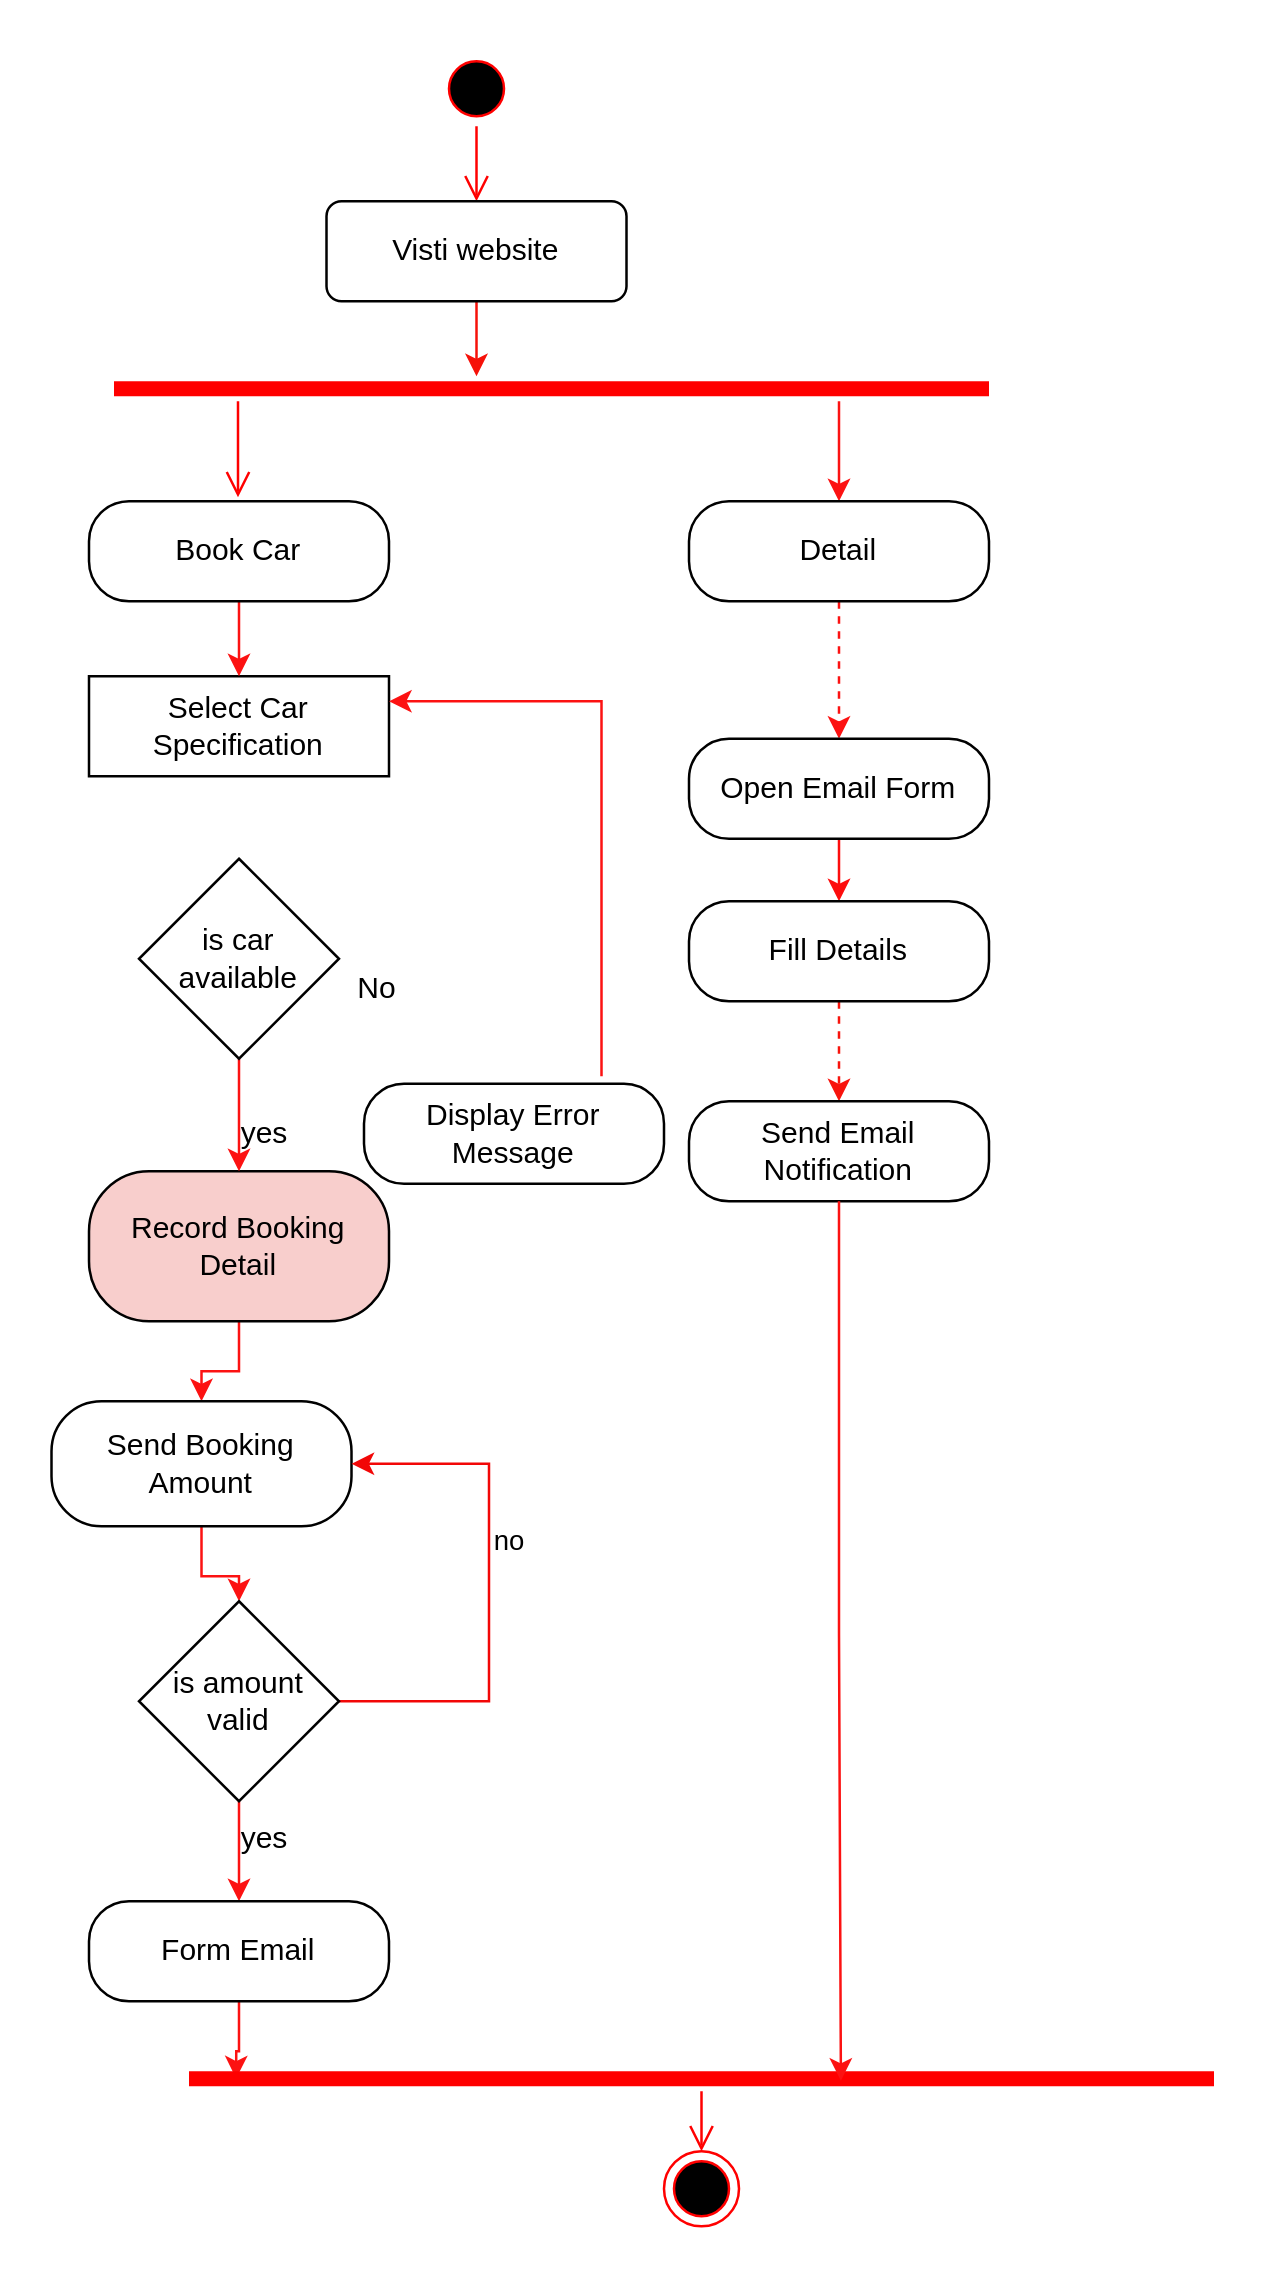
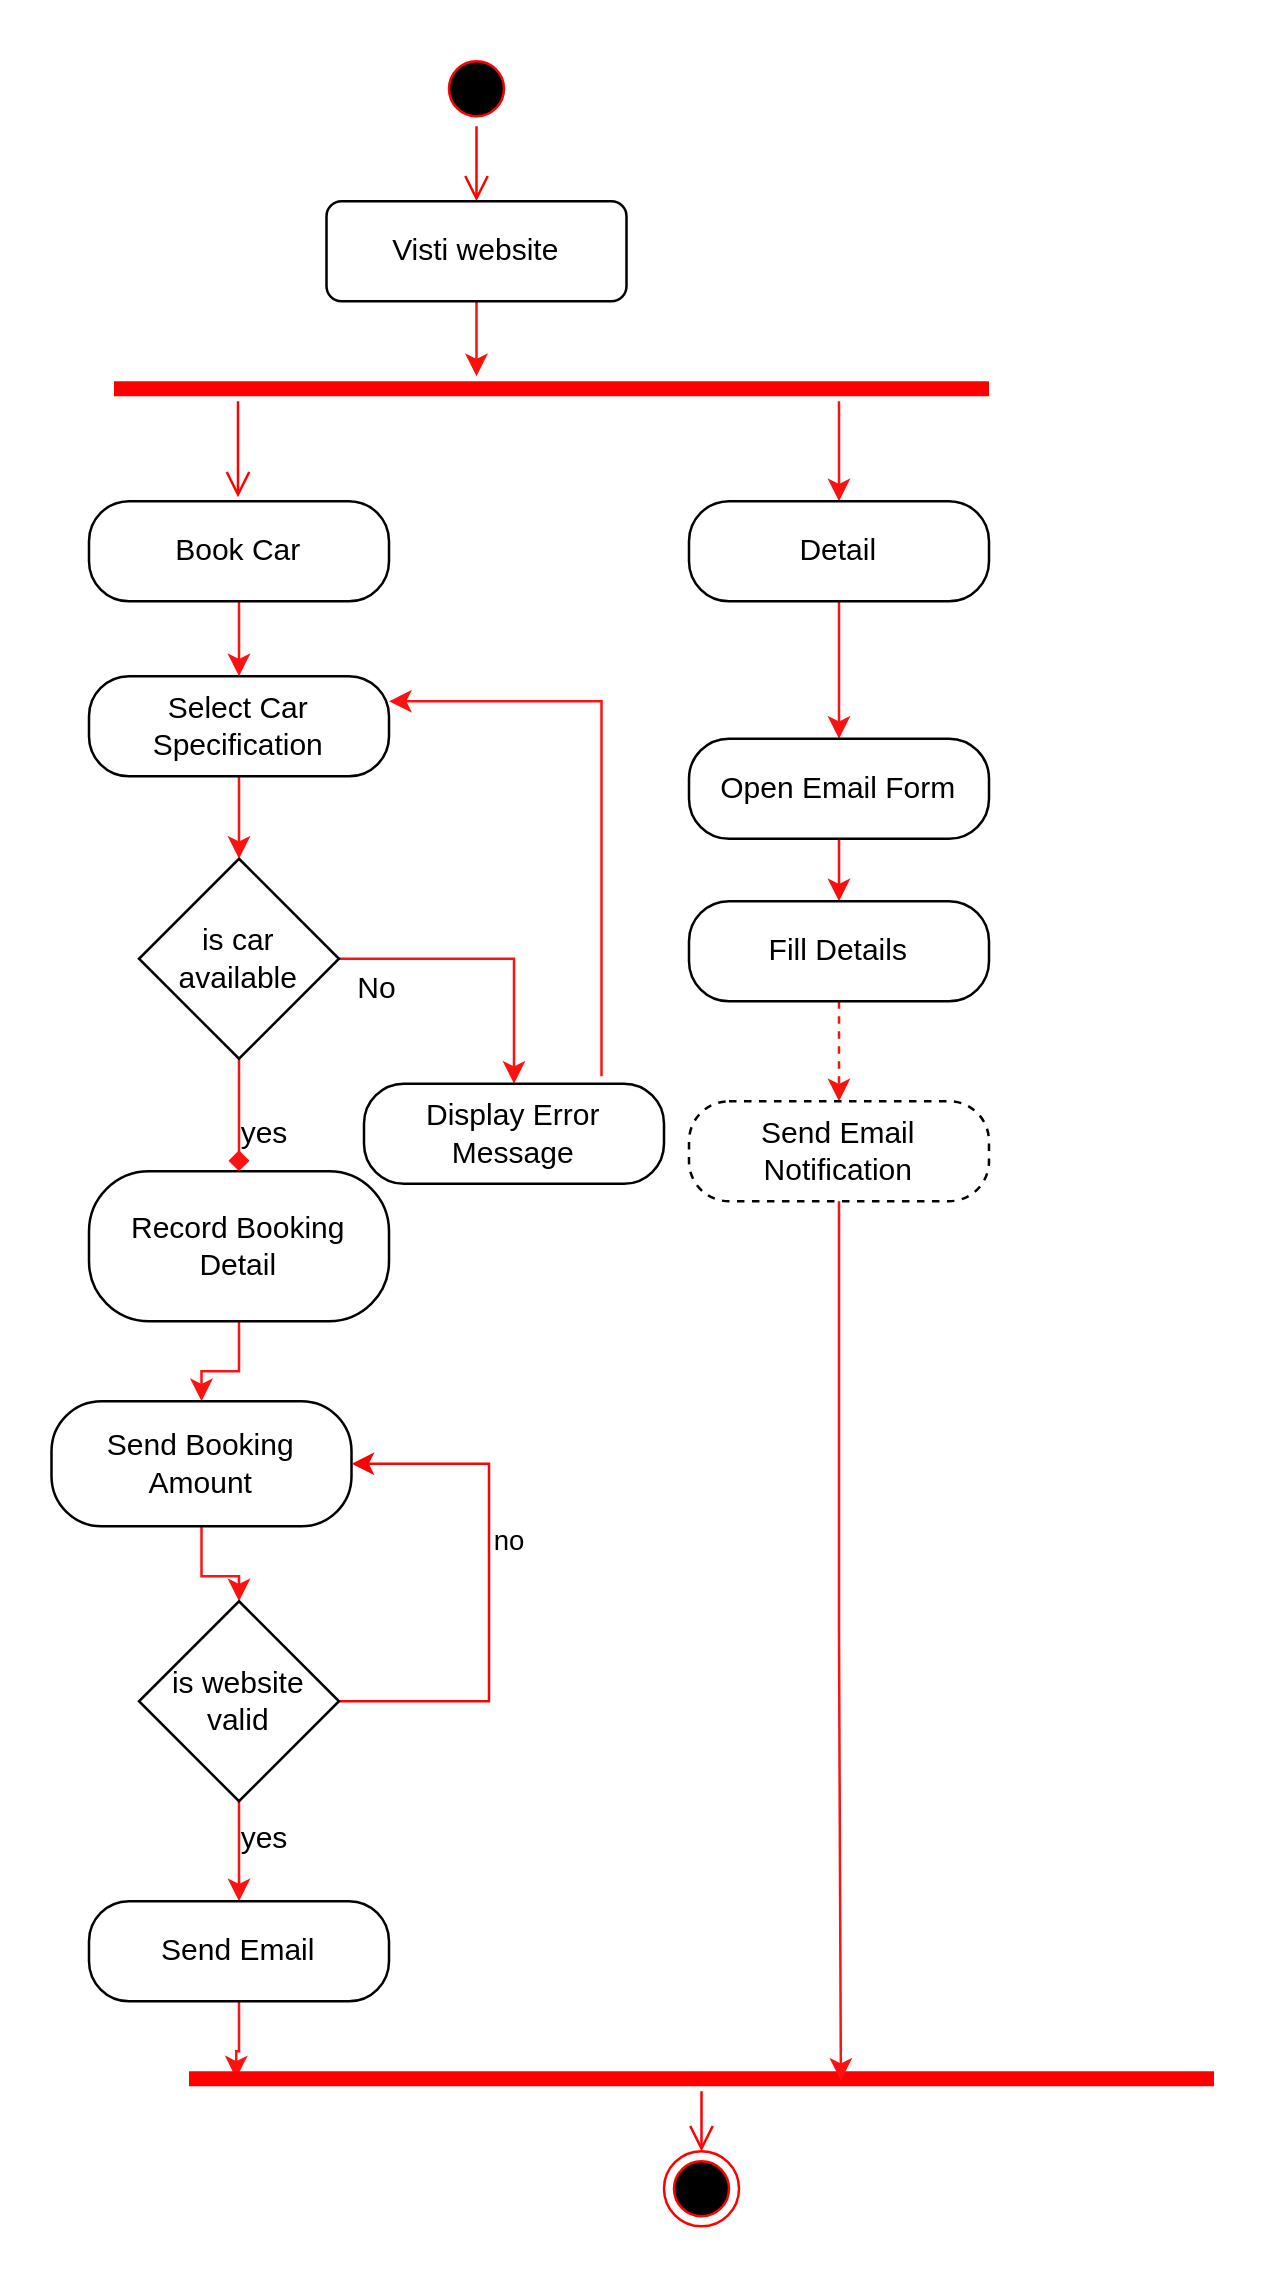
(839, 667) -> (839, 667)
(239, 726) -> (239, 726)
none -> (239, 826)
none -> (481, 959)
(839, 1151) -> (839, 1151)
(239, 1152) -> (239, 1151)
(239, 1246) -> (239, 1246)
(239, 1701) -> (239, 1701)
(239, 1951) -> (239, 1951)
